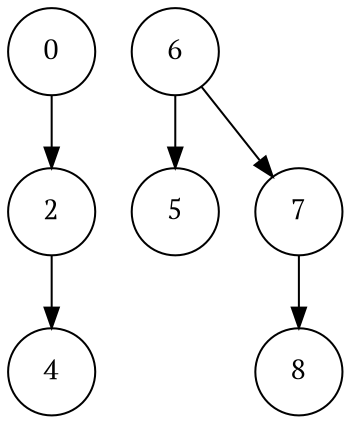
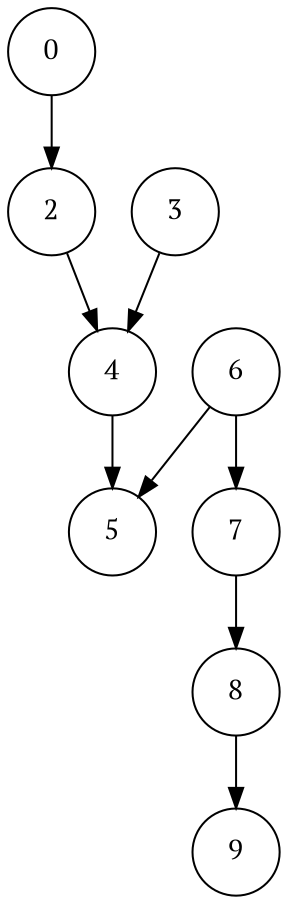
none -> (175, 212)
none -> (112, 442)
none -> (236, 852)
